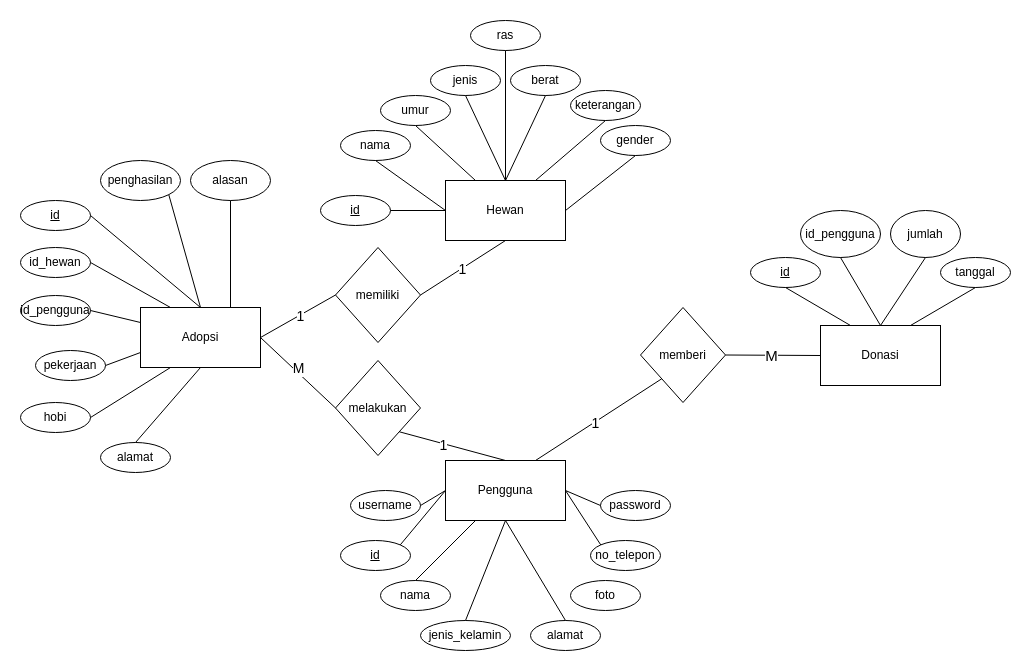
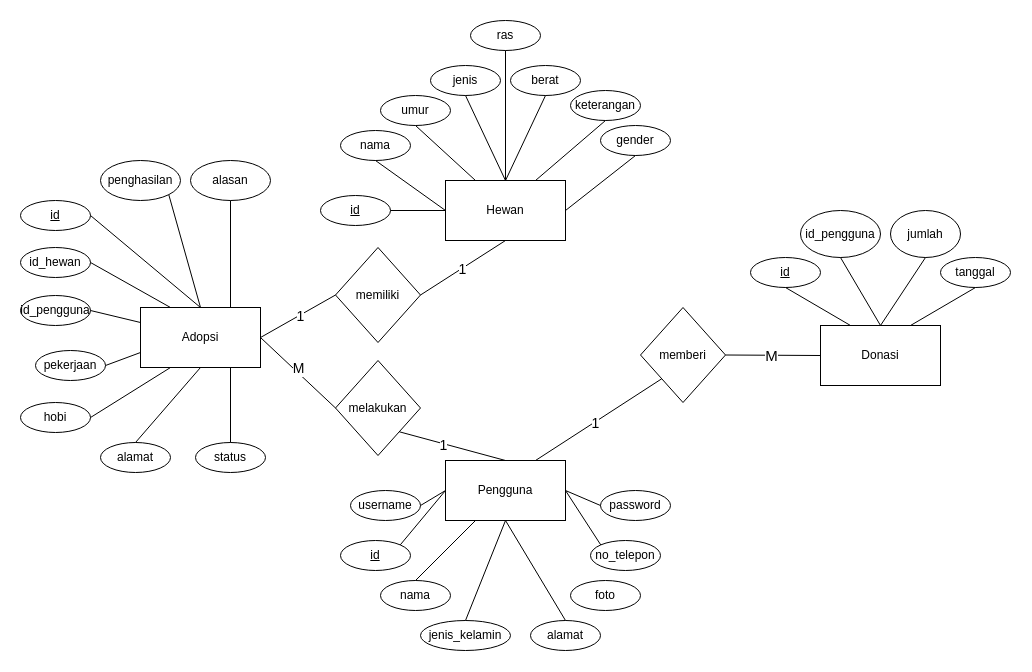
none -> (231, 406)
none -> (231, 458)
